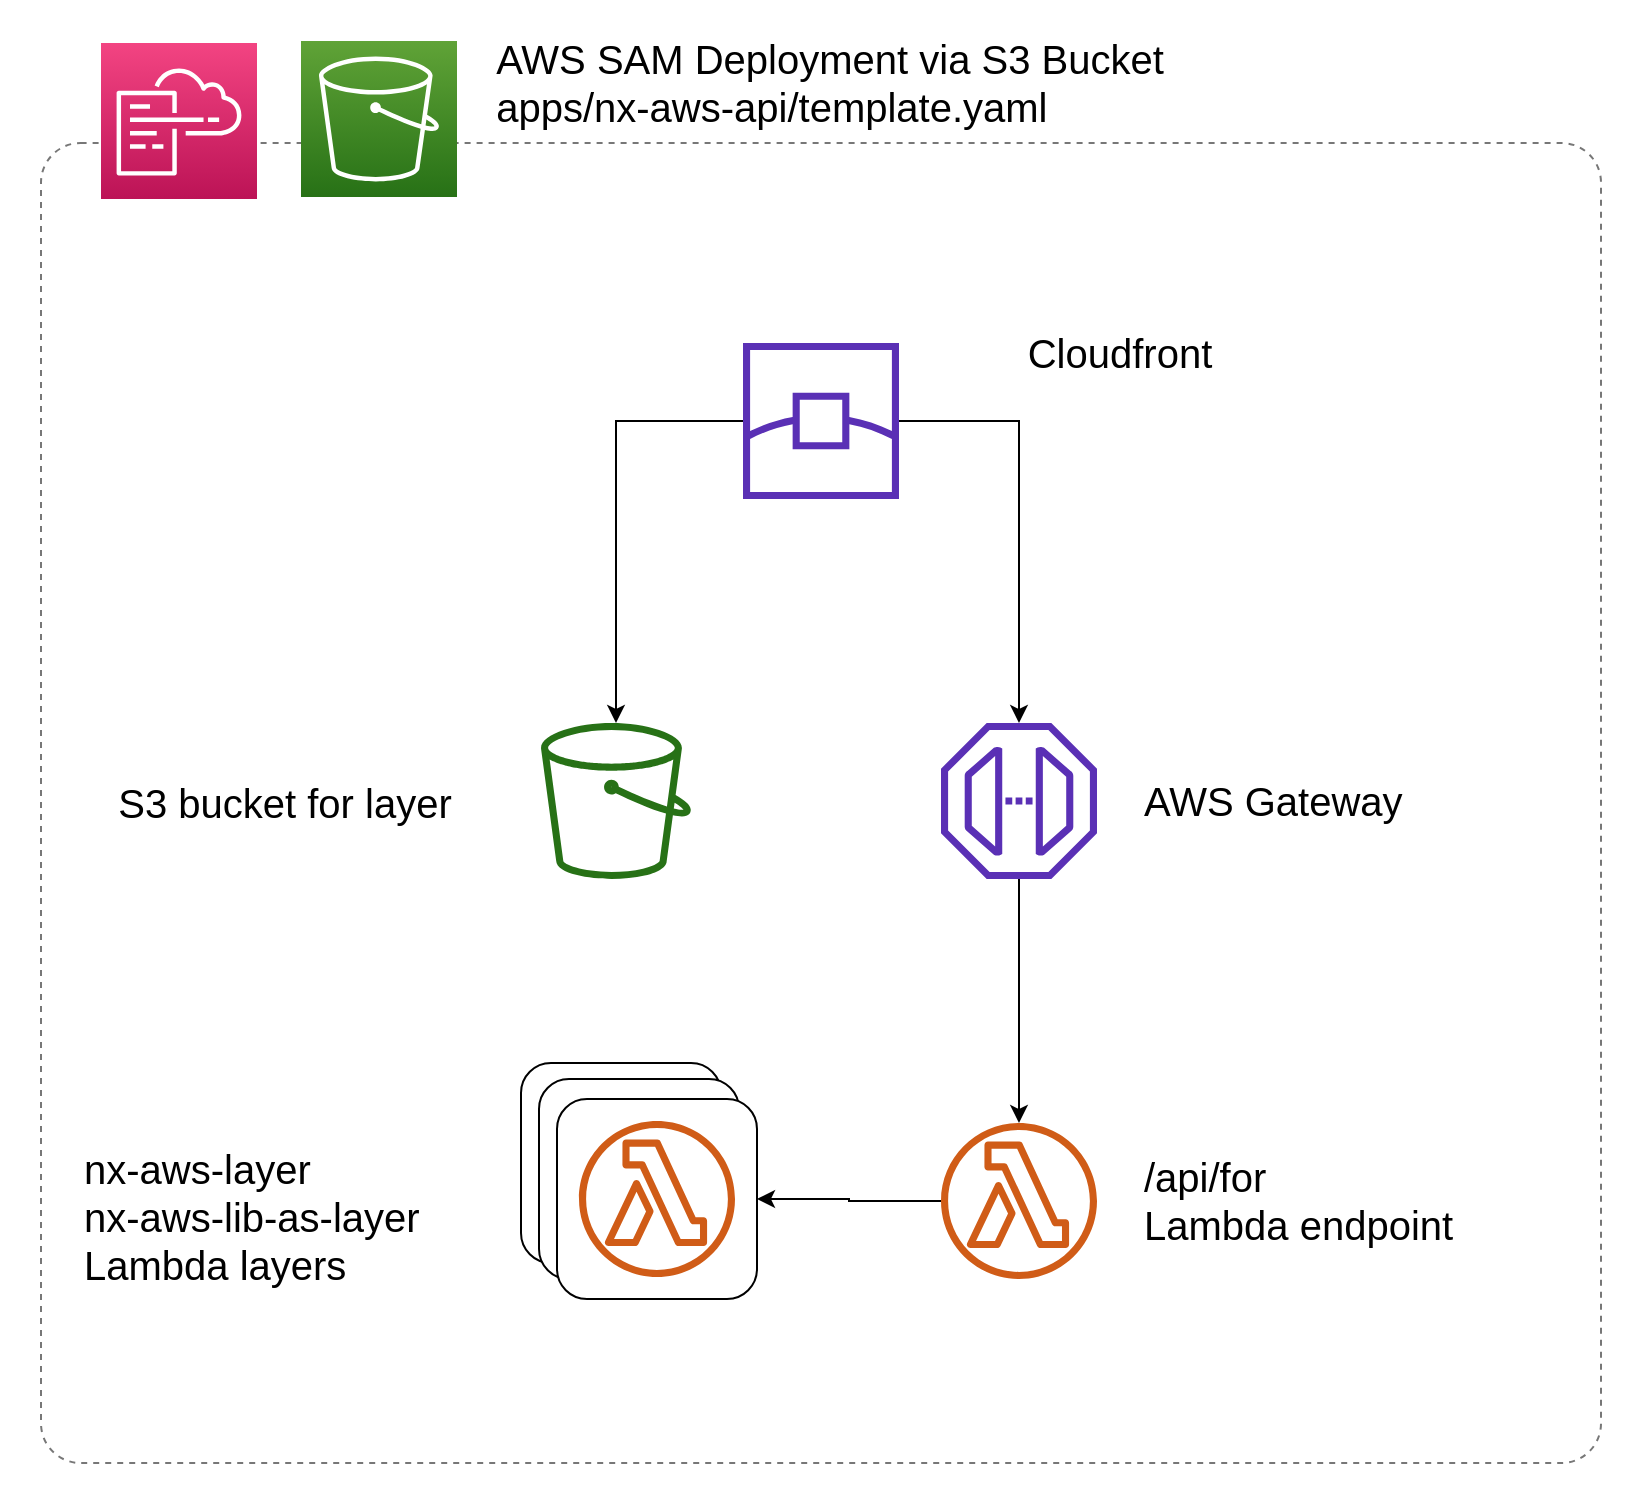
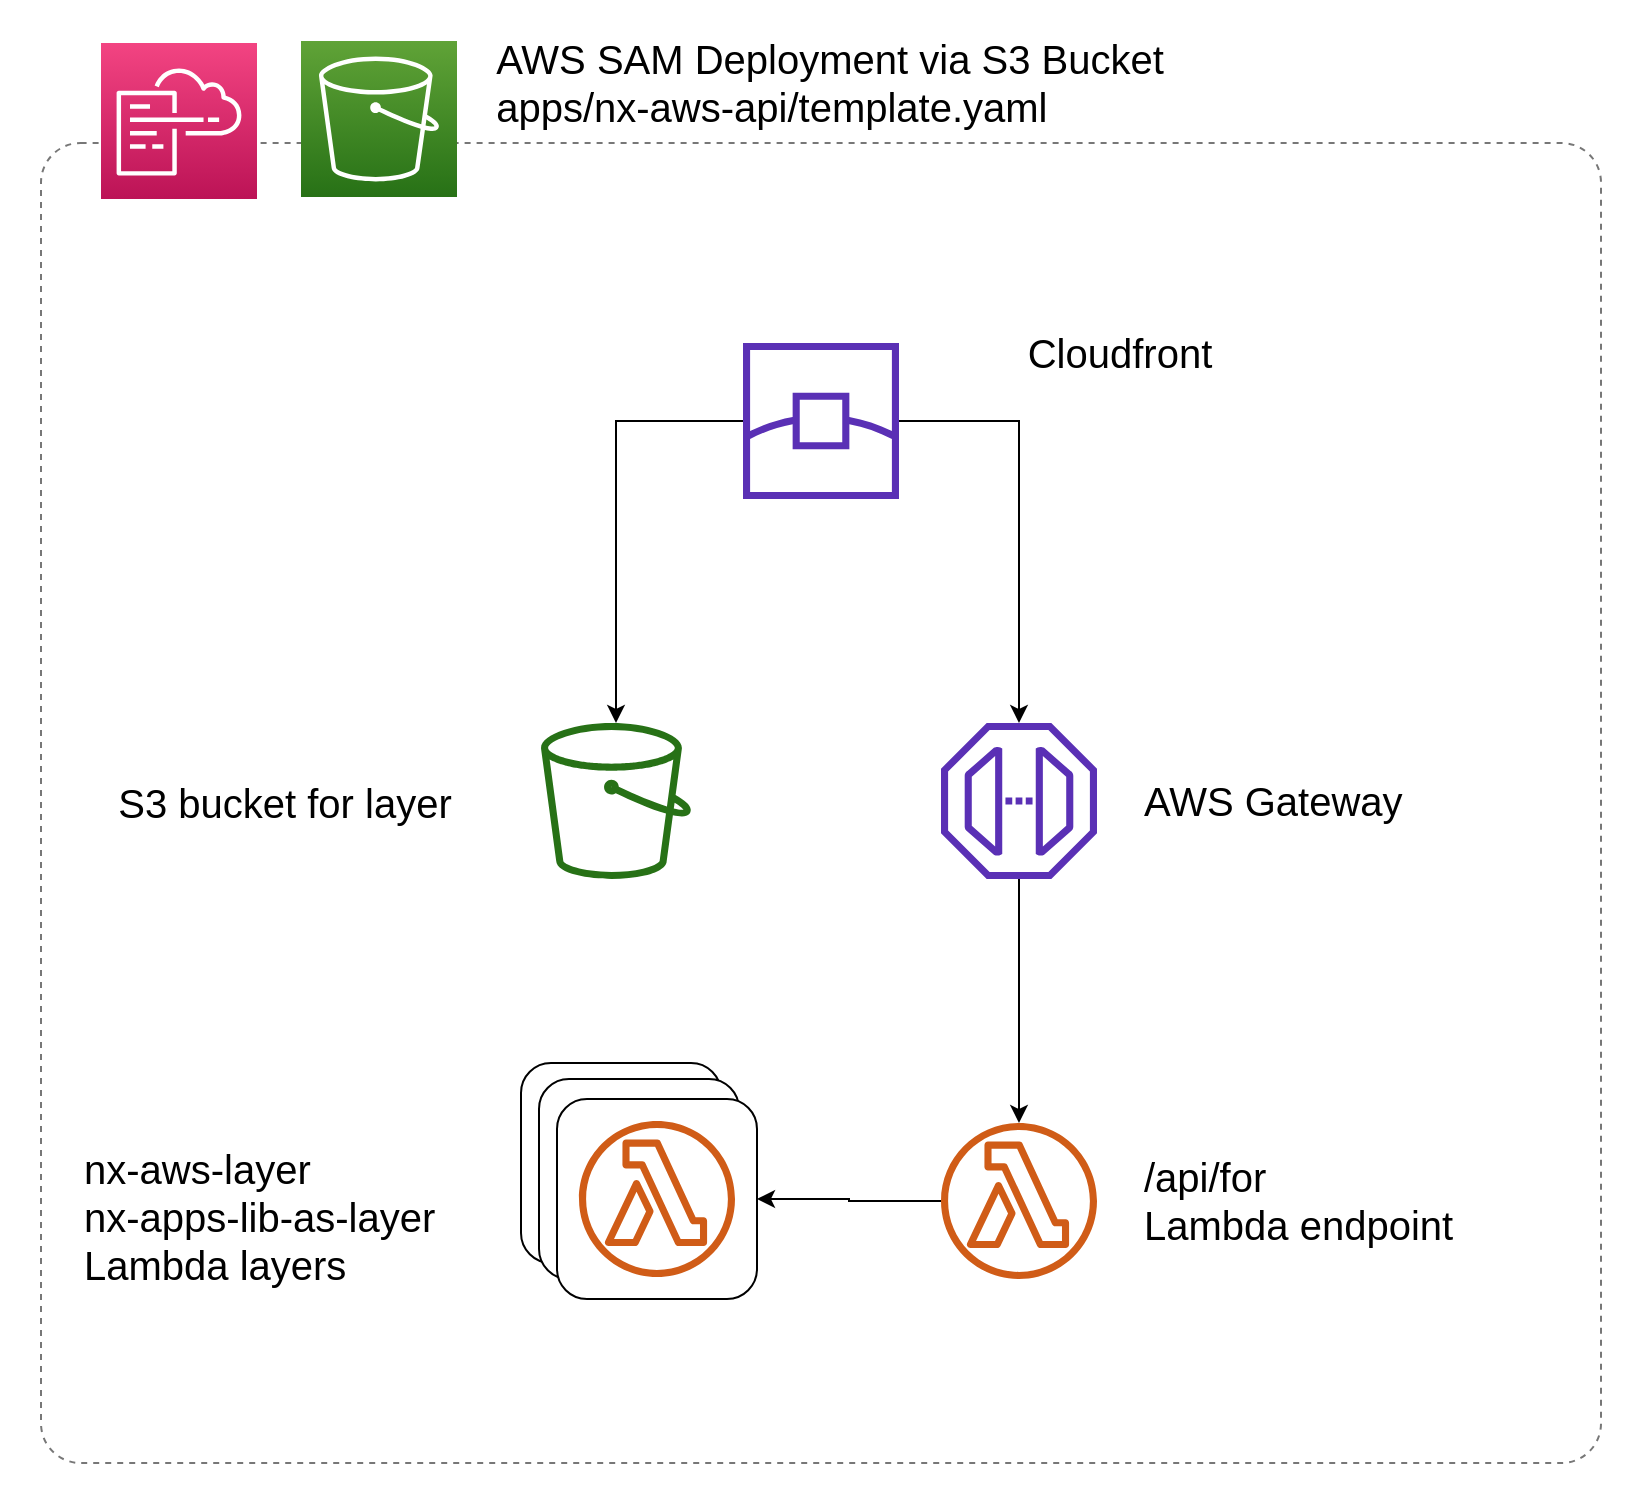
(263, 1217) -> (263, 1217)
